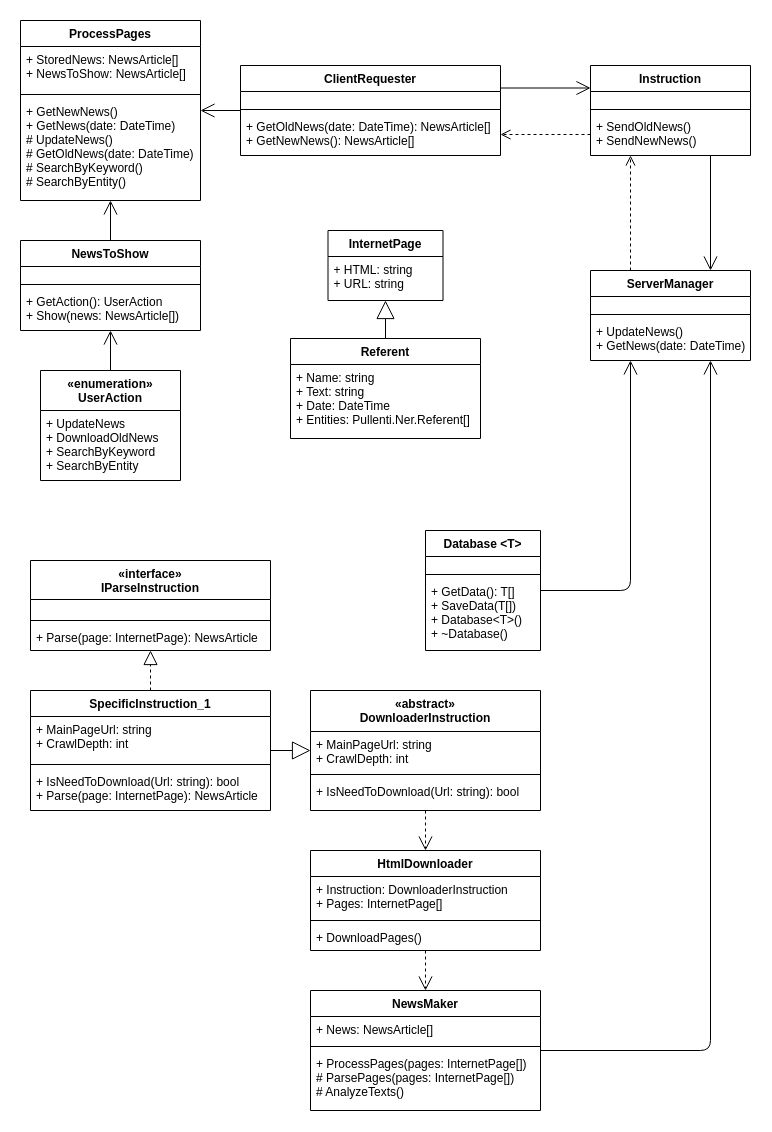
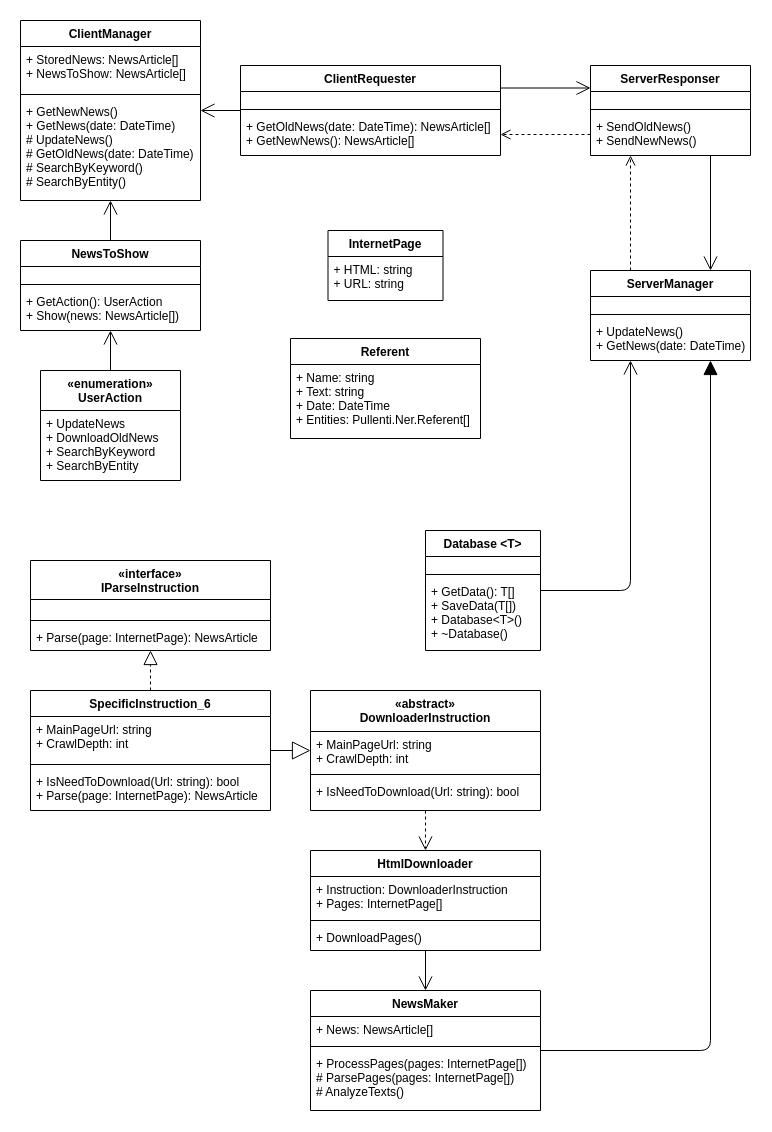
(110, 34) -> (110, 34)
(670, 79) -> (670, 79)
(386, 329) -> none
(711, 370) -> (711, 376)
(150, 704) -> (150, 704)
(426, 970) -> (426, 970)
